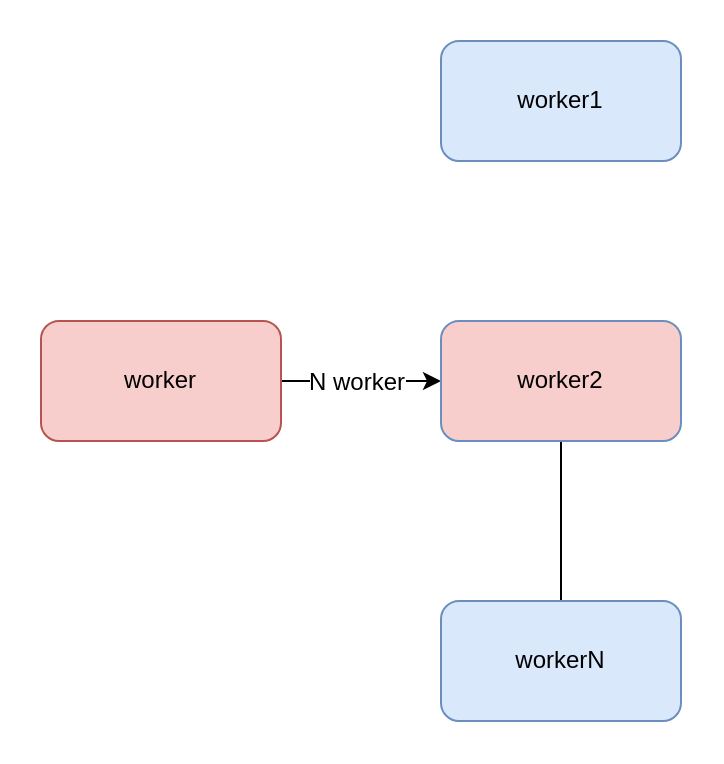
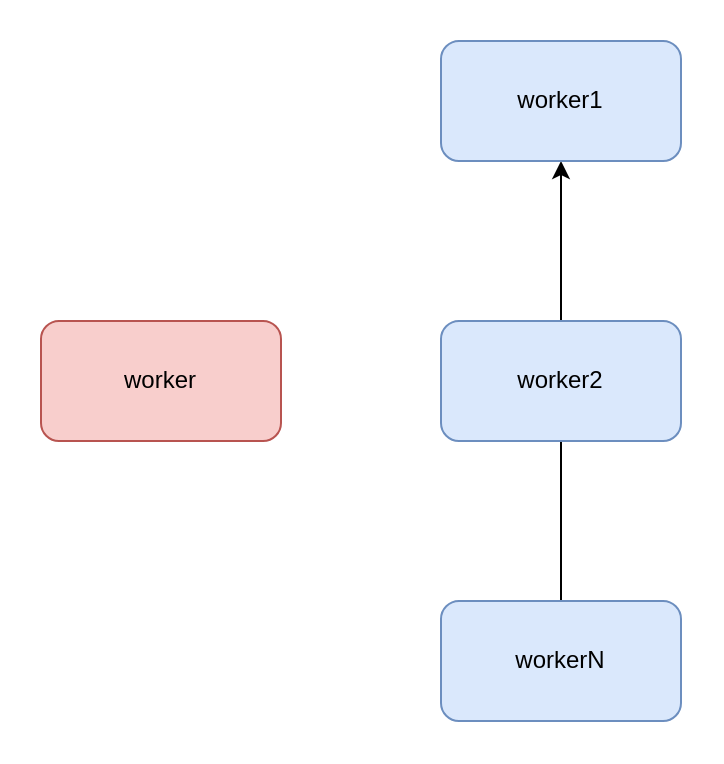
none -> (561, 248)
(354, 381) -> none
(561, 381) -> (561, 381)
